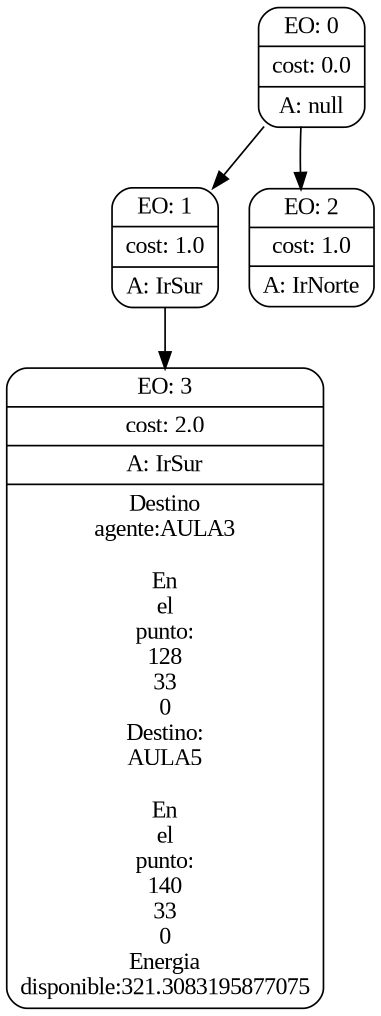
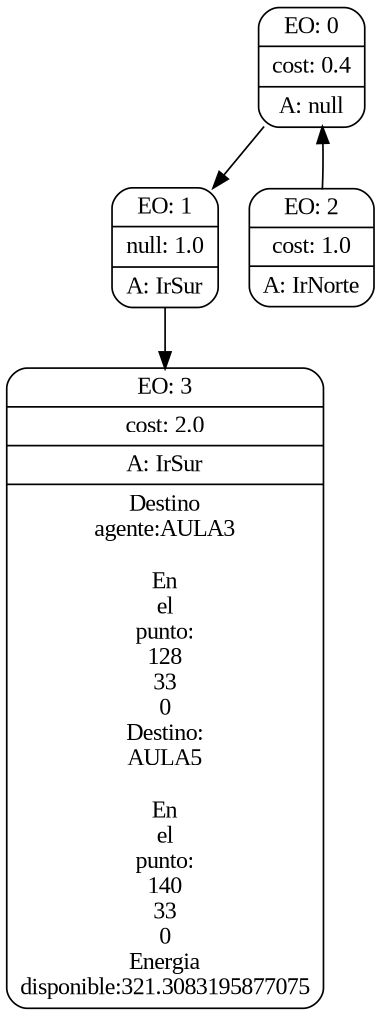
(312, 66) -> (312, 66)
(300, 149) -> (323, 166)
(165, 246) -> (165, 246)
